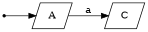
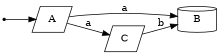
none -> (197, 19)
